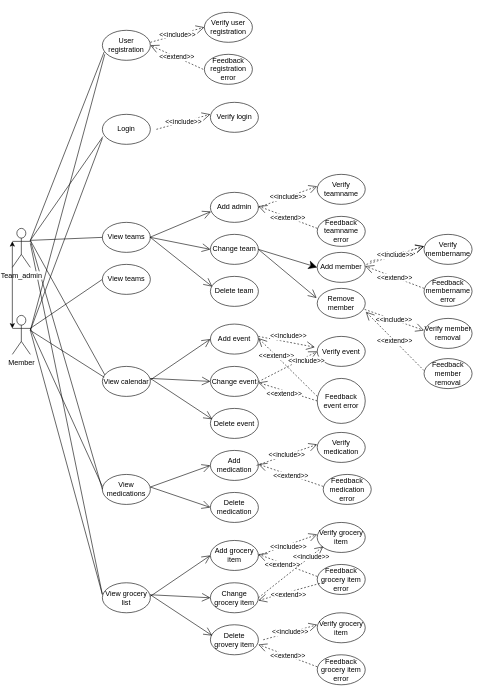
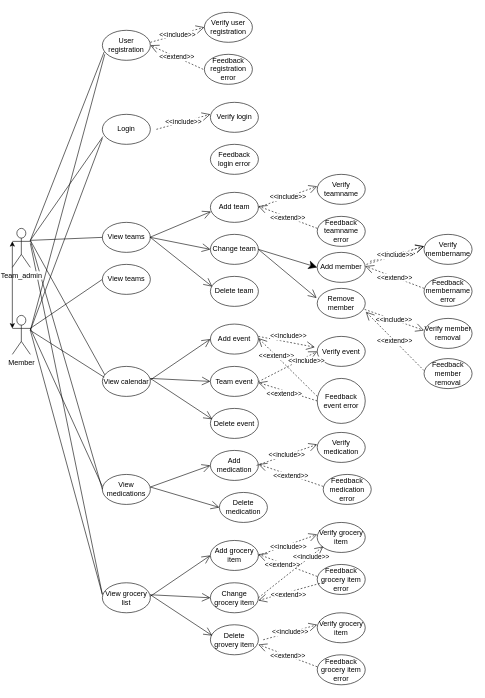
none -> (234, 159)
(234, 207) -> (234, 207)
(234, 381) -> (234, 381)
(234, 507) -> (243, 507)
